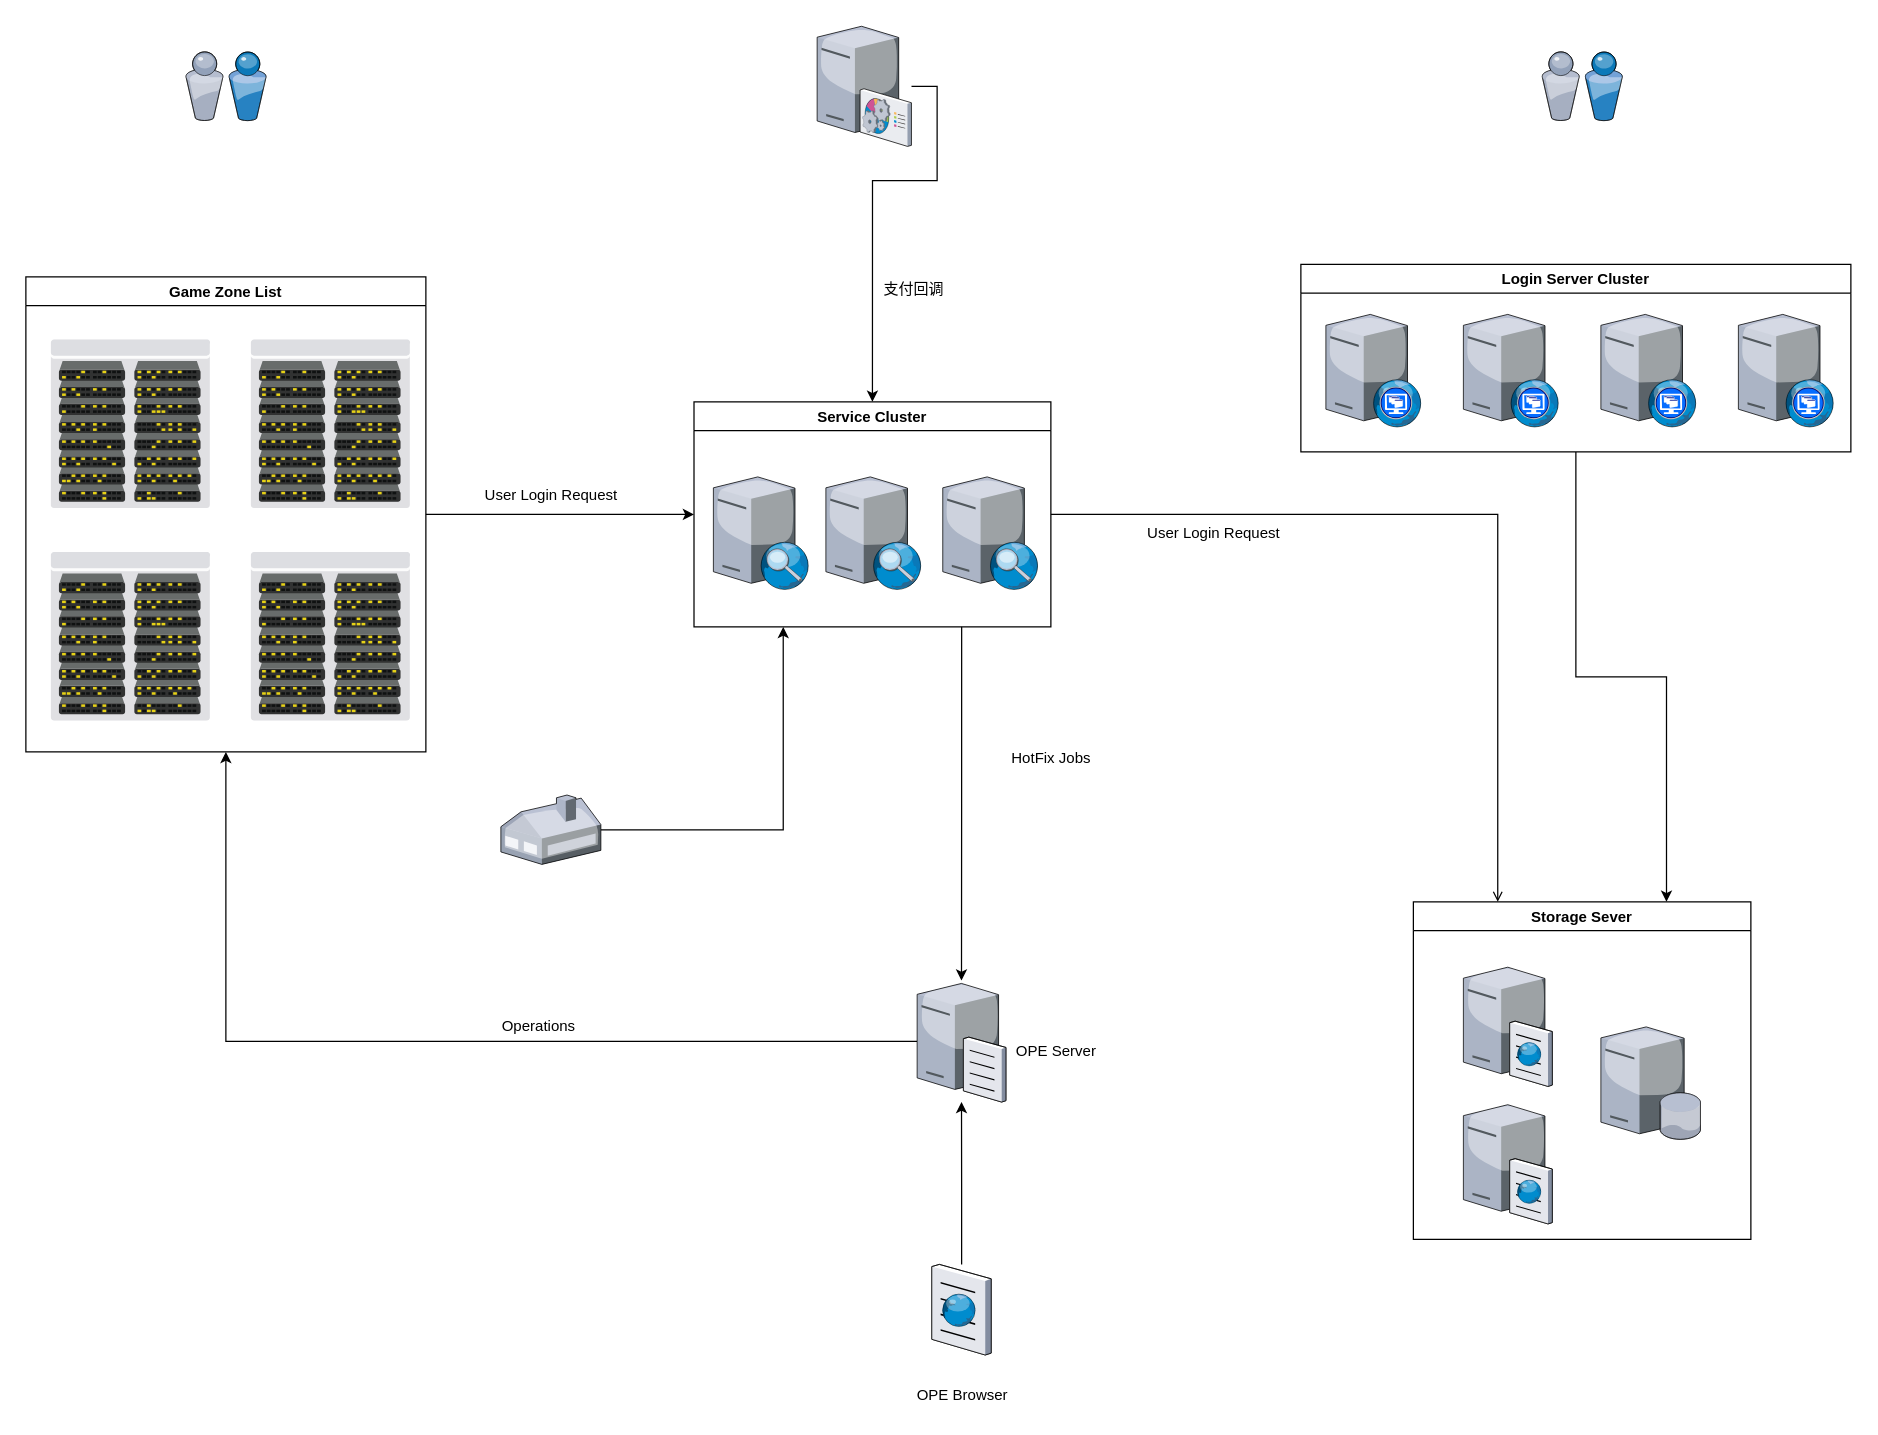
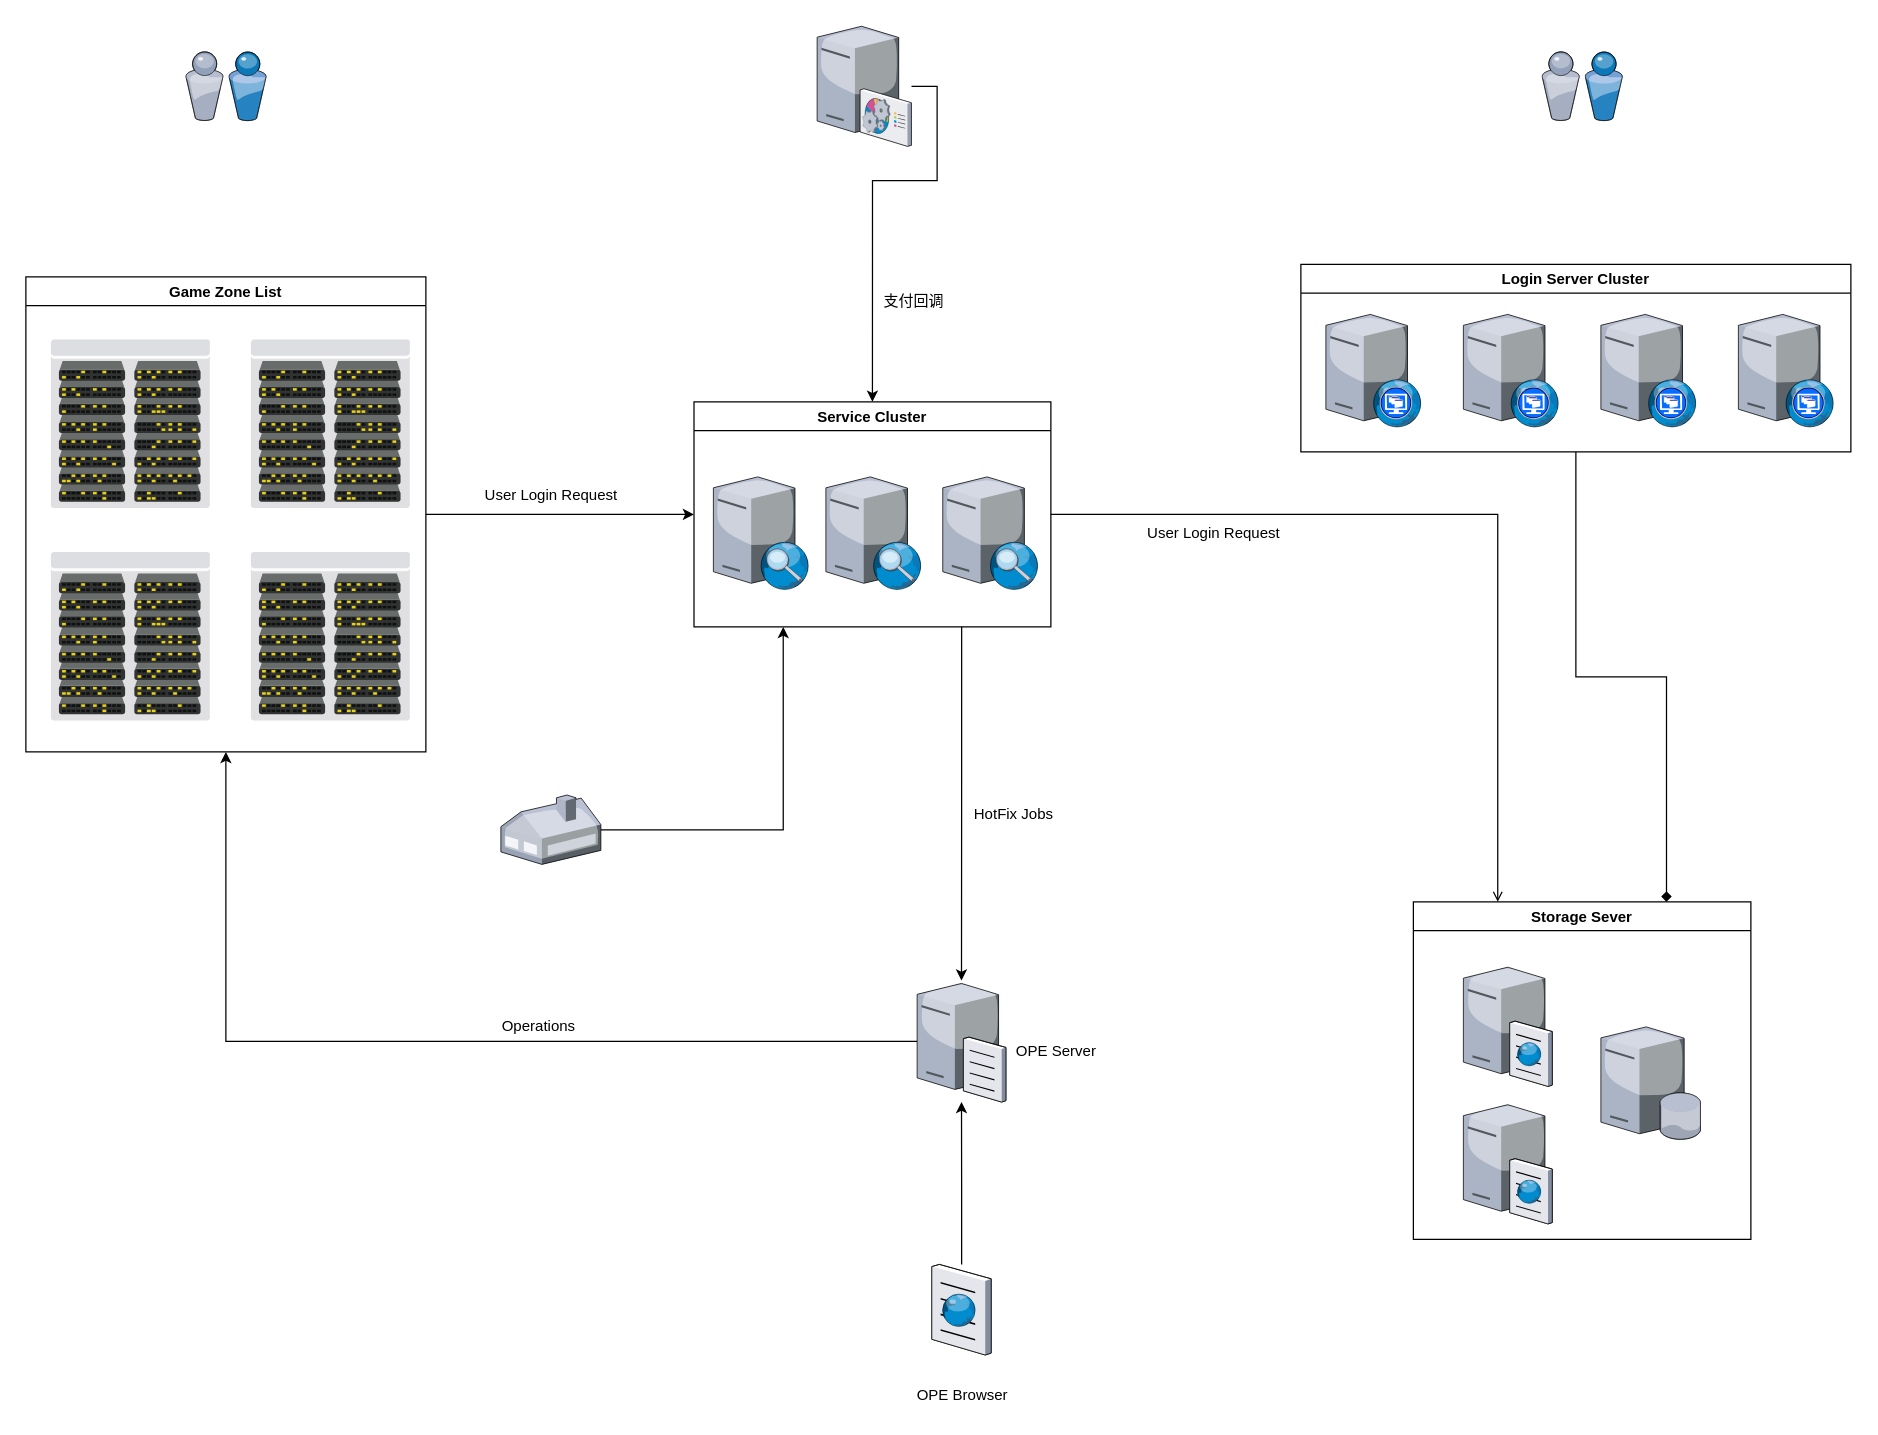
(913, 289) -> (913, 302)
(1051, 758) -> (1013, 814)
(1666, 892) -> (1666, 891)
